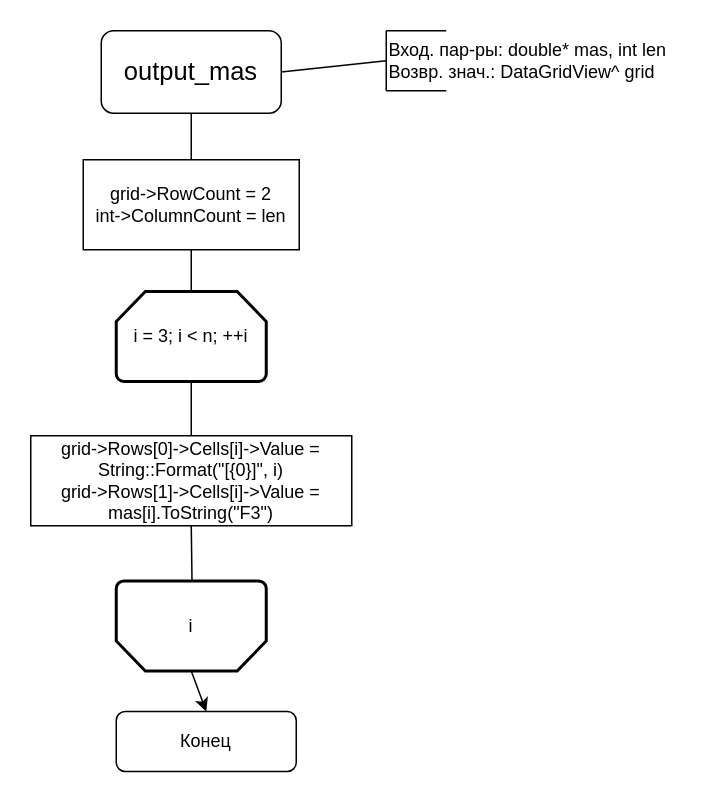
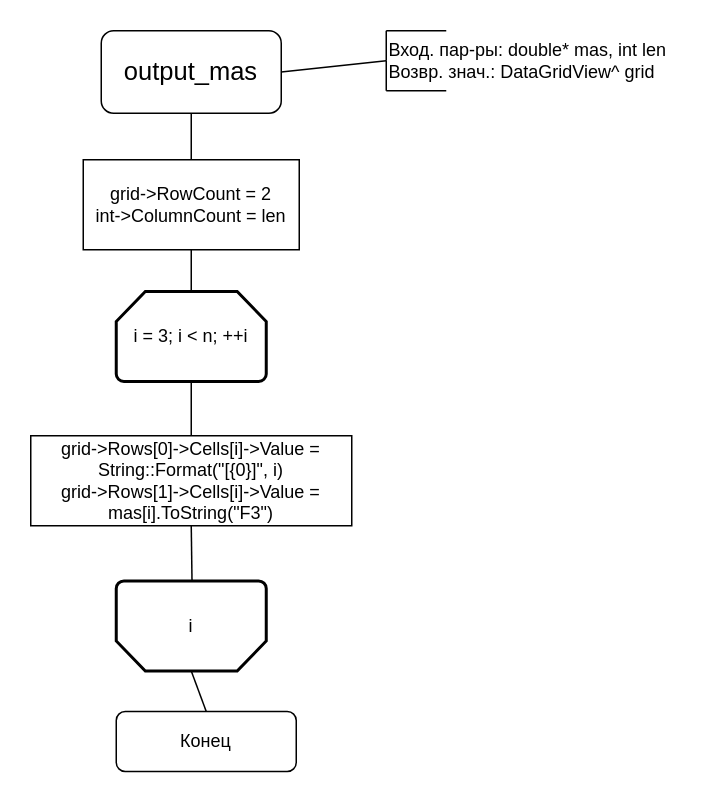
(202, 701) -> (204, 705)
